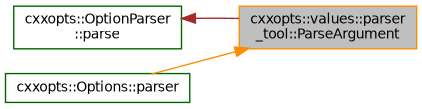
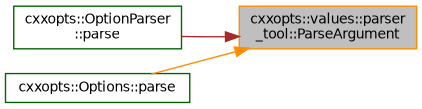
(217, 18) -> (203, 37)
(98, 88) -> (98, 88)
